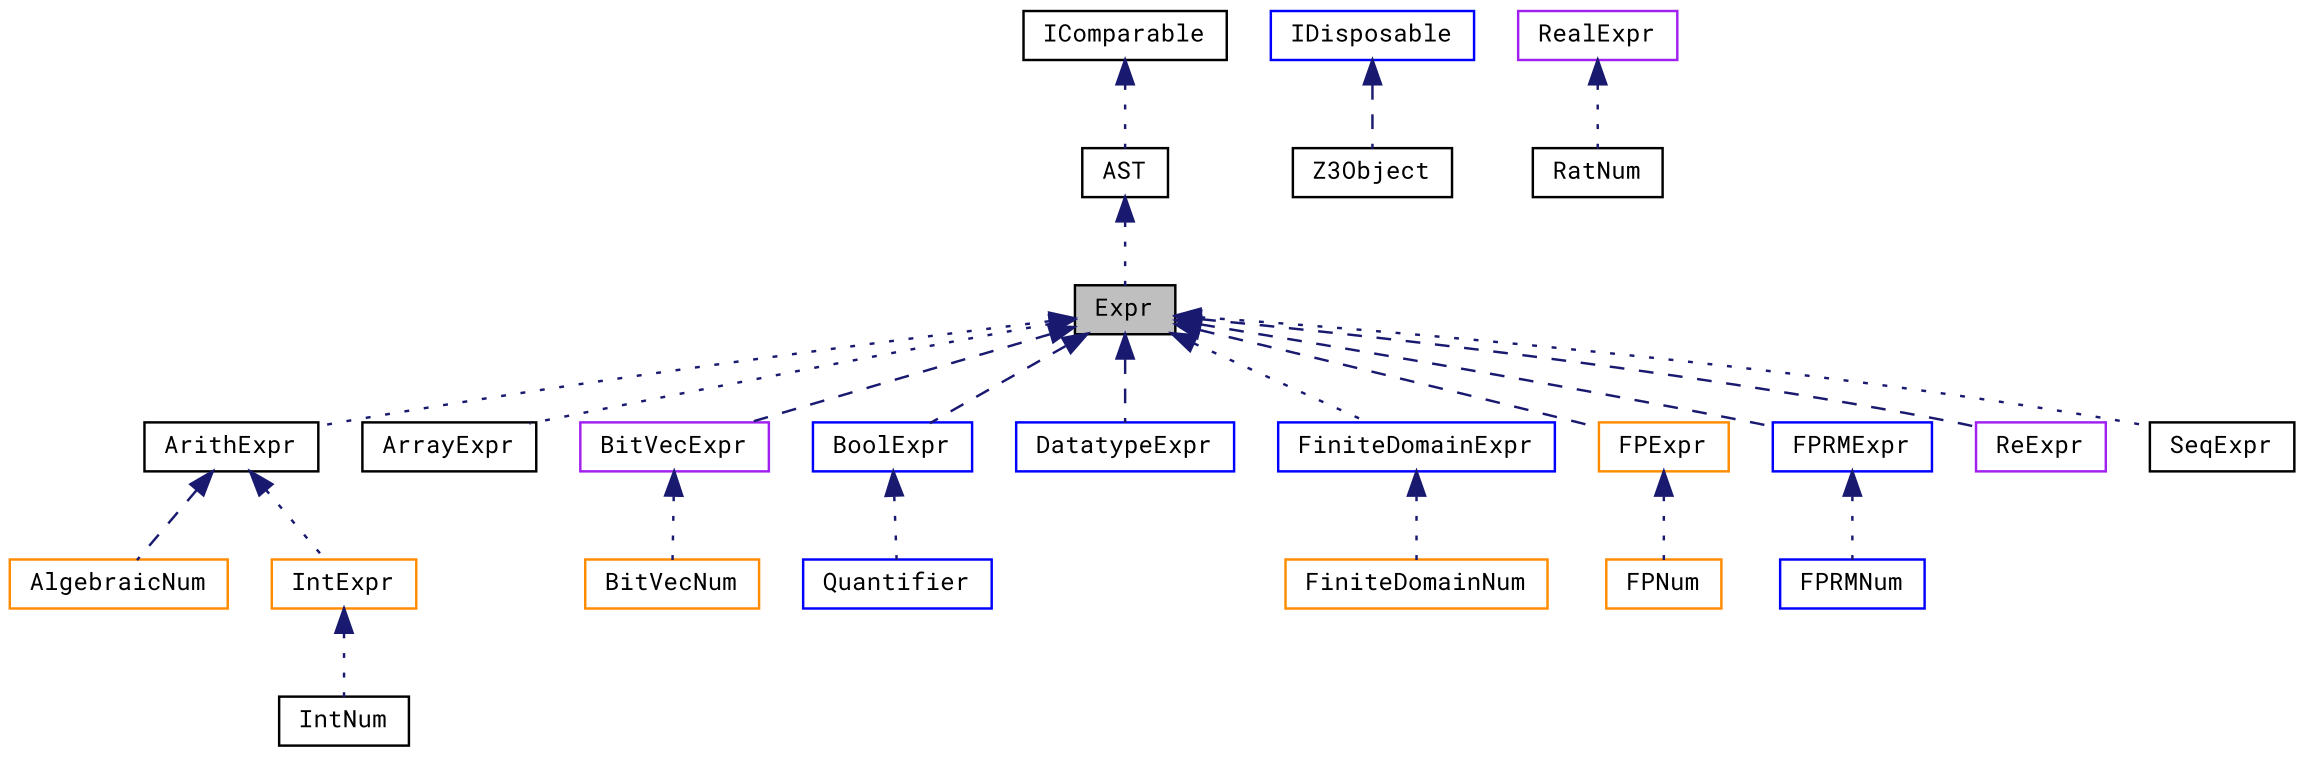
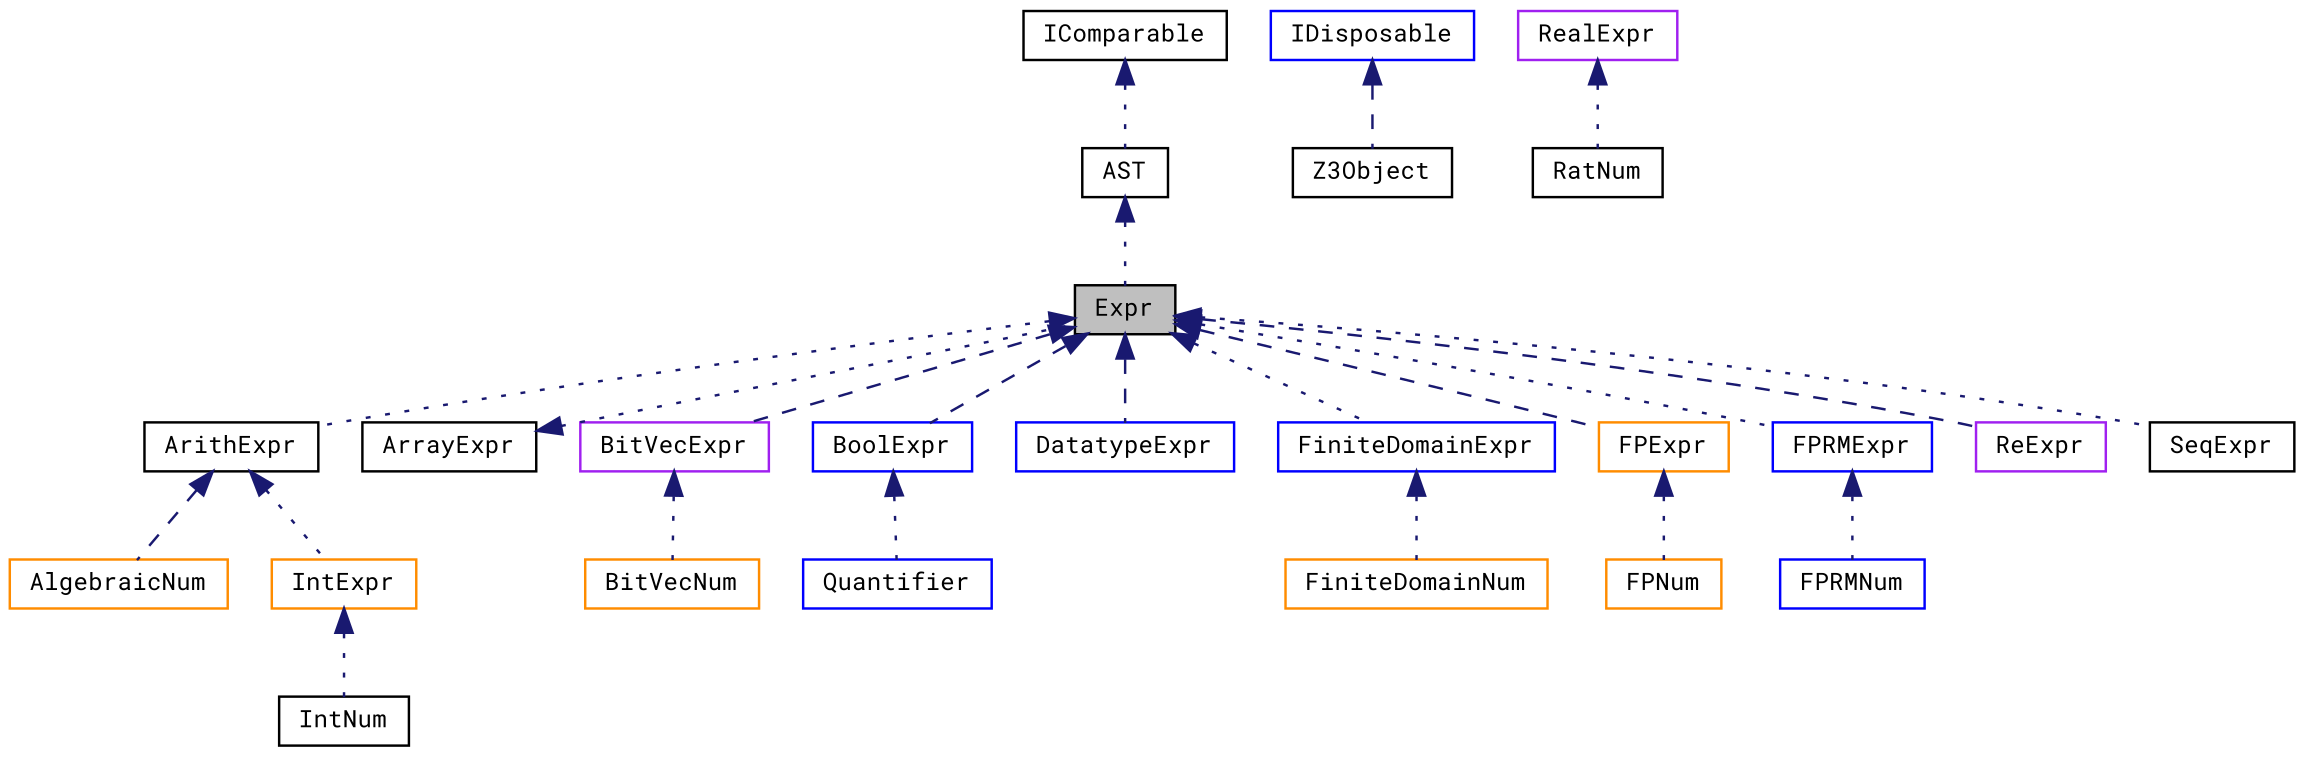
(790, 373) -> (818, 375)
(1487, 373) -> (1487, 373)
